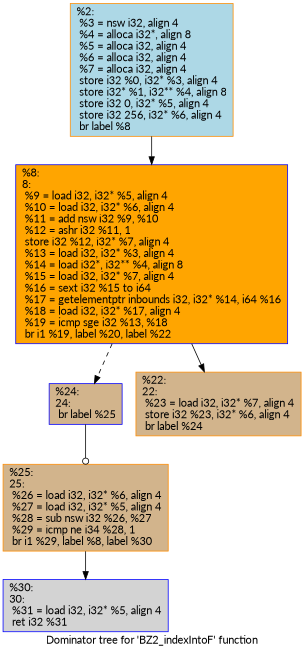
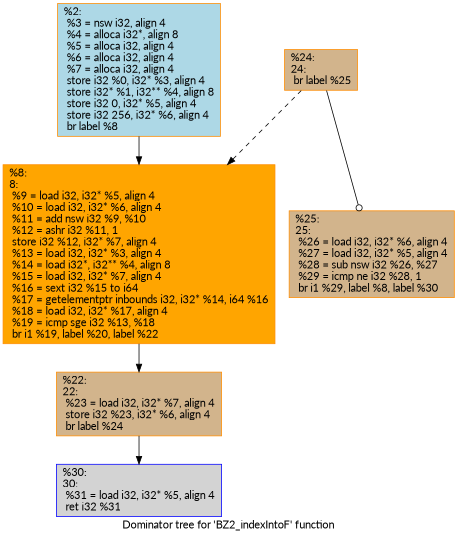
(152, 254) -> (139, 254)
(105, 360) -> (267, 125)
(86, 404) -> (321, 70)
(73, 530) -> (359, 277)
(86, 561) -> (139, 446)
